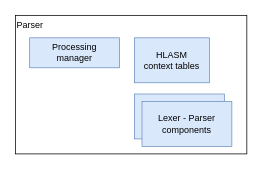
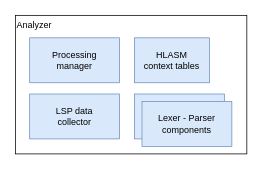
(32, 26) -> (36, 26)
(75, 53) -> (75, 60)
none -> (75, 117)
